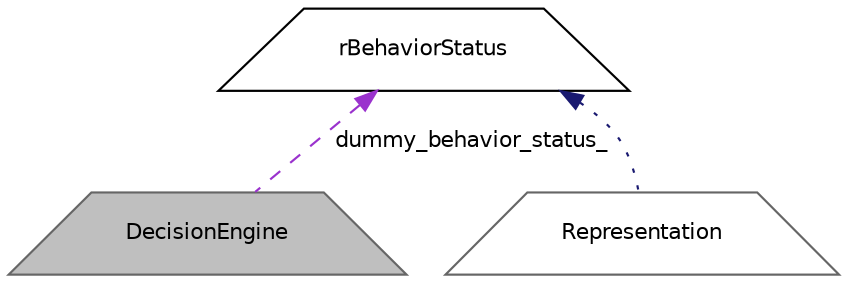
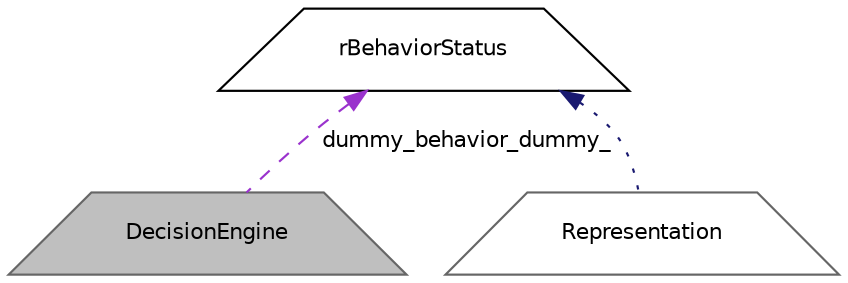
(469, 142) -> (464, 142)
